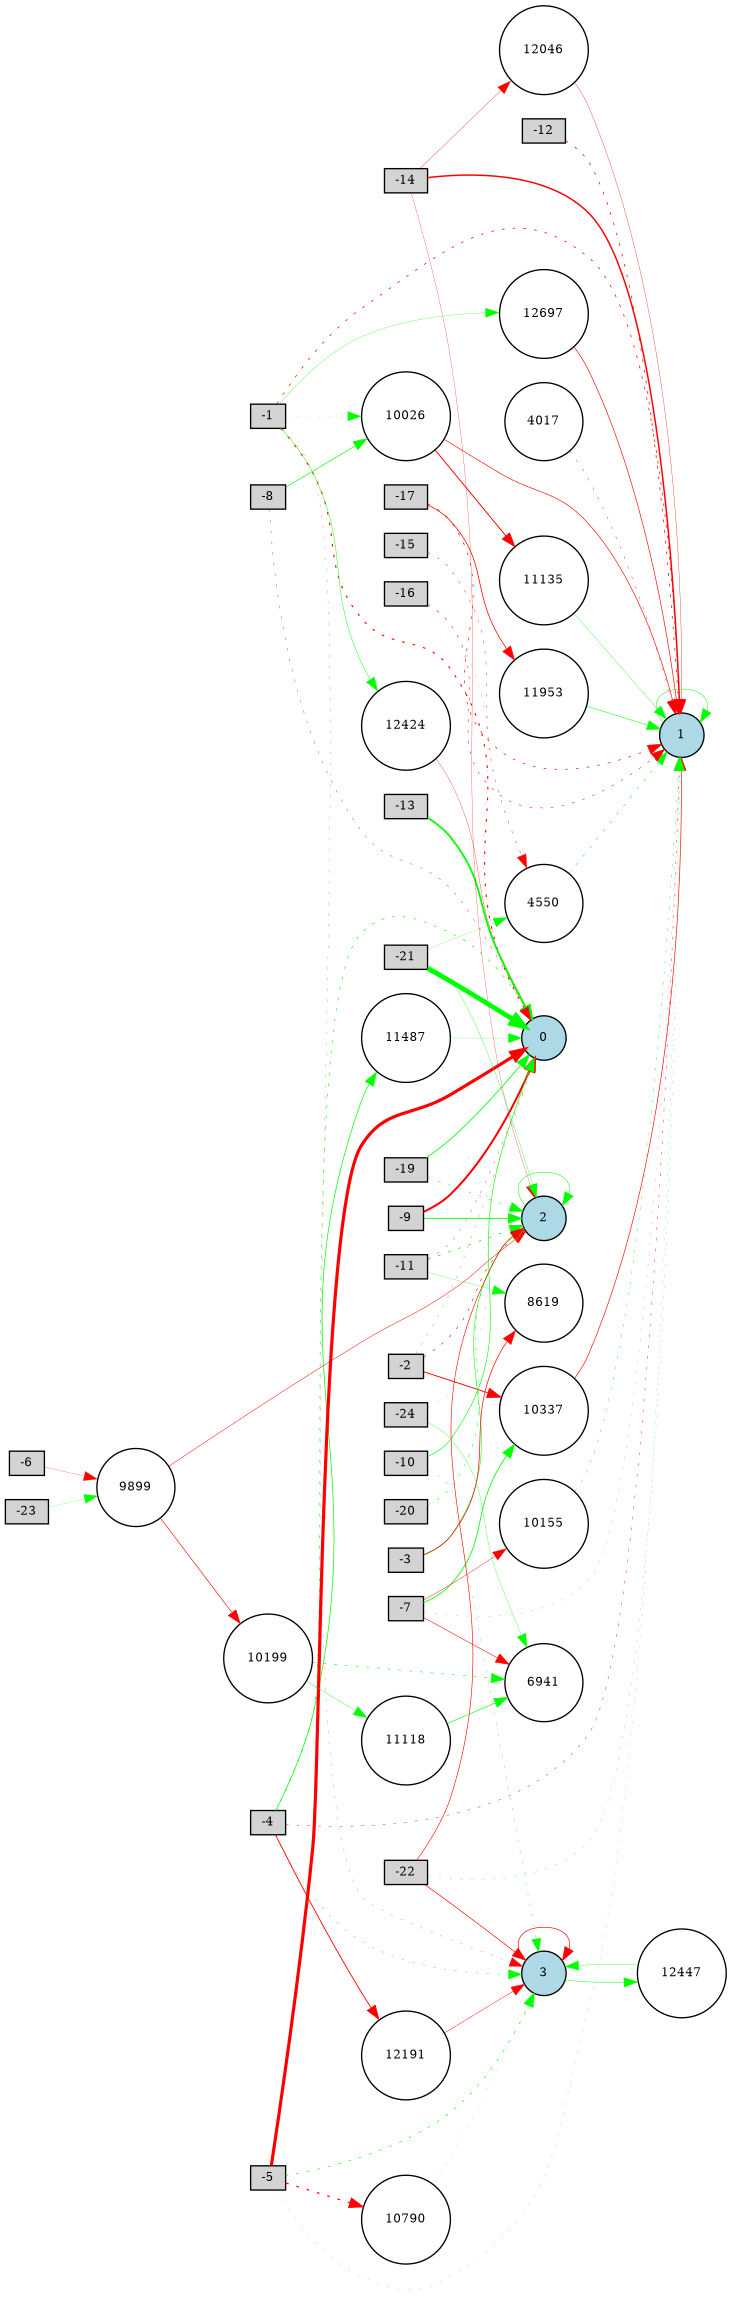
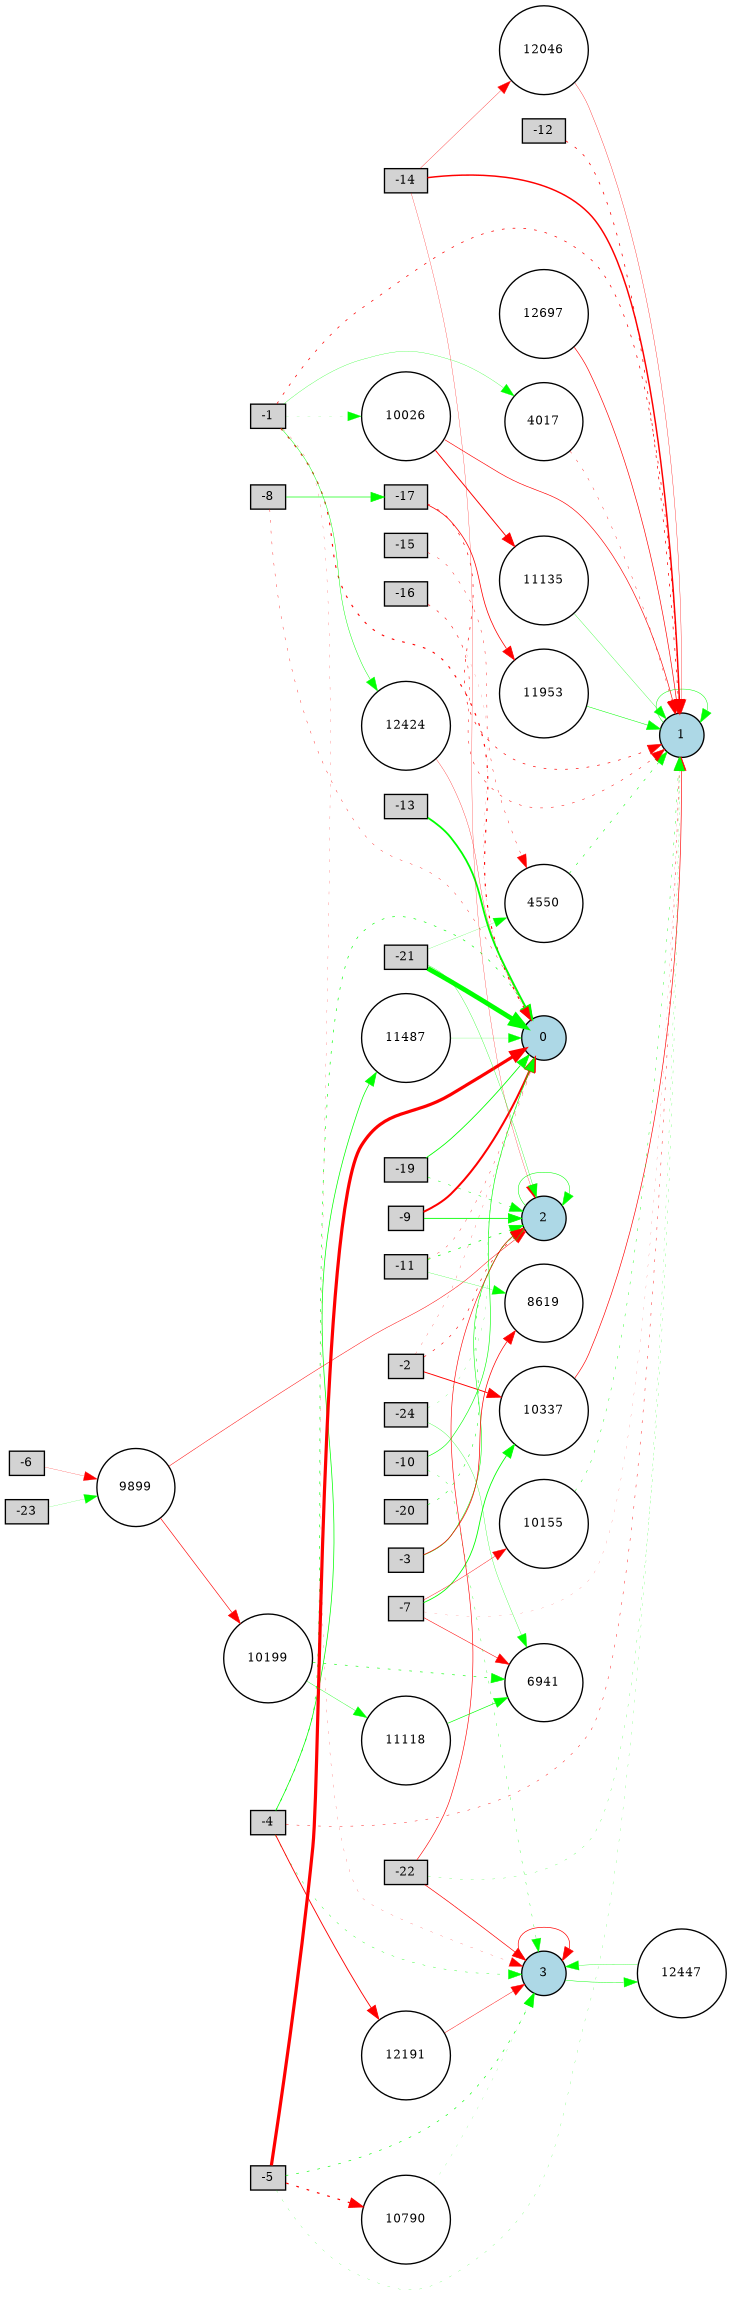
(371, 333) -> (391, 353)
(321, 466) -> (333, 497)
